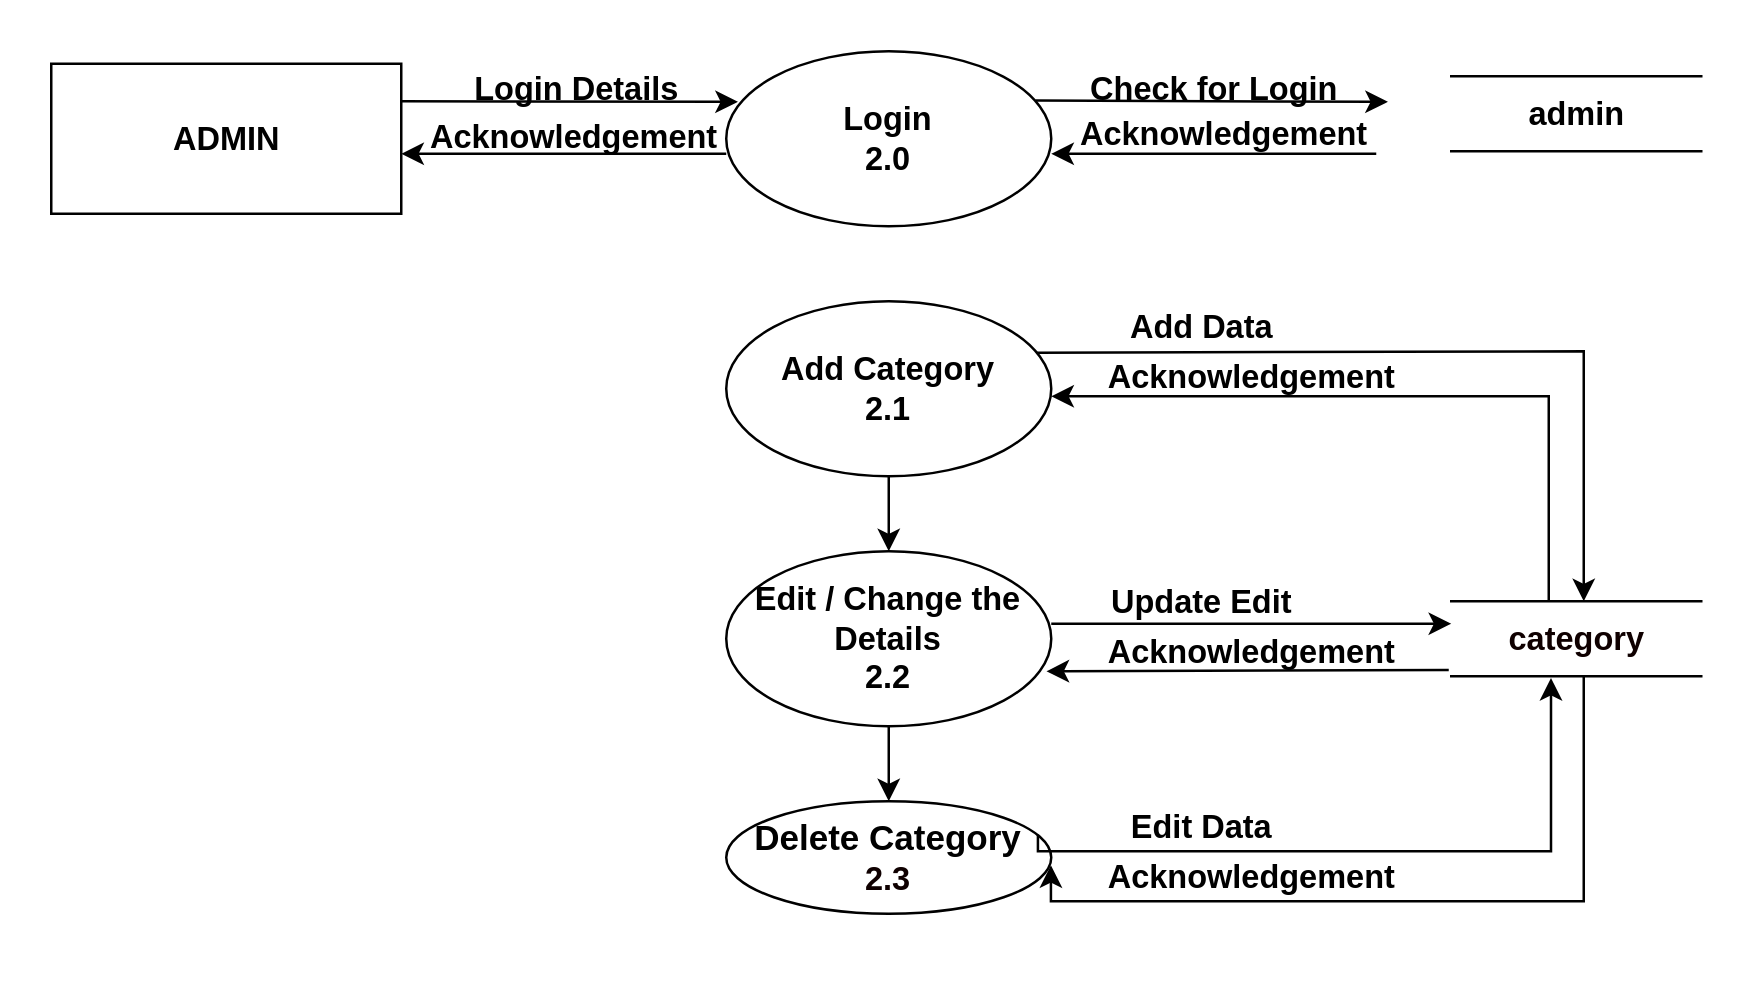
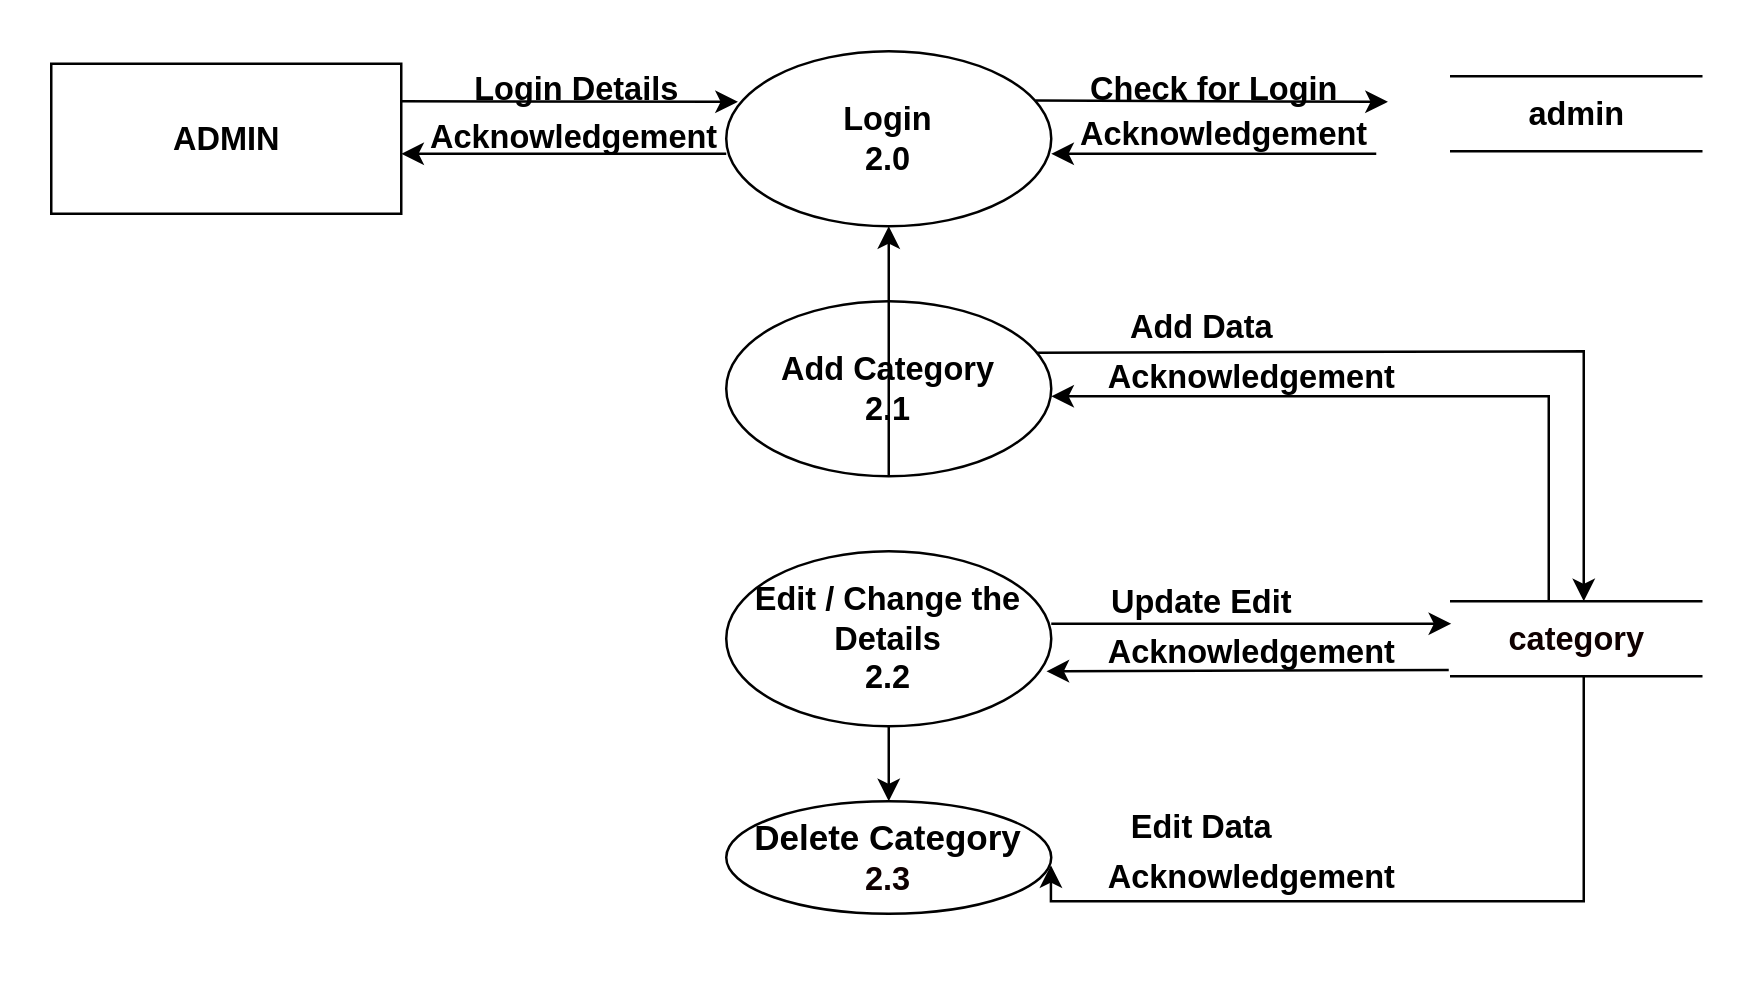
(889, 505) -> (889, 303)
(1365, 851) -> none
